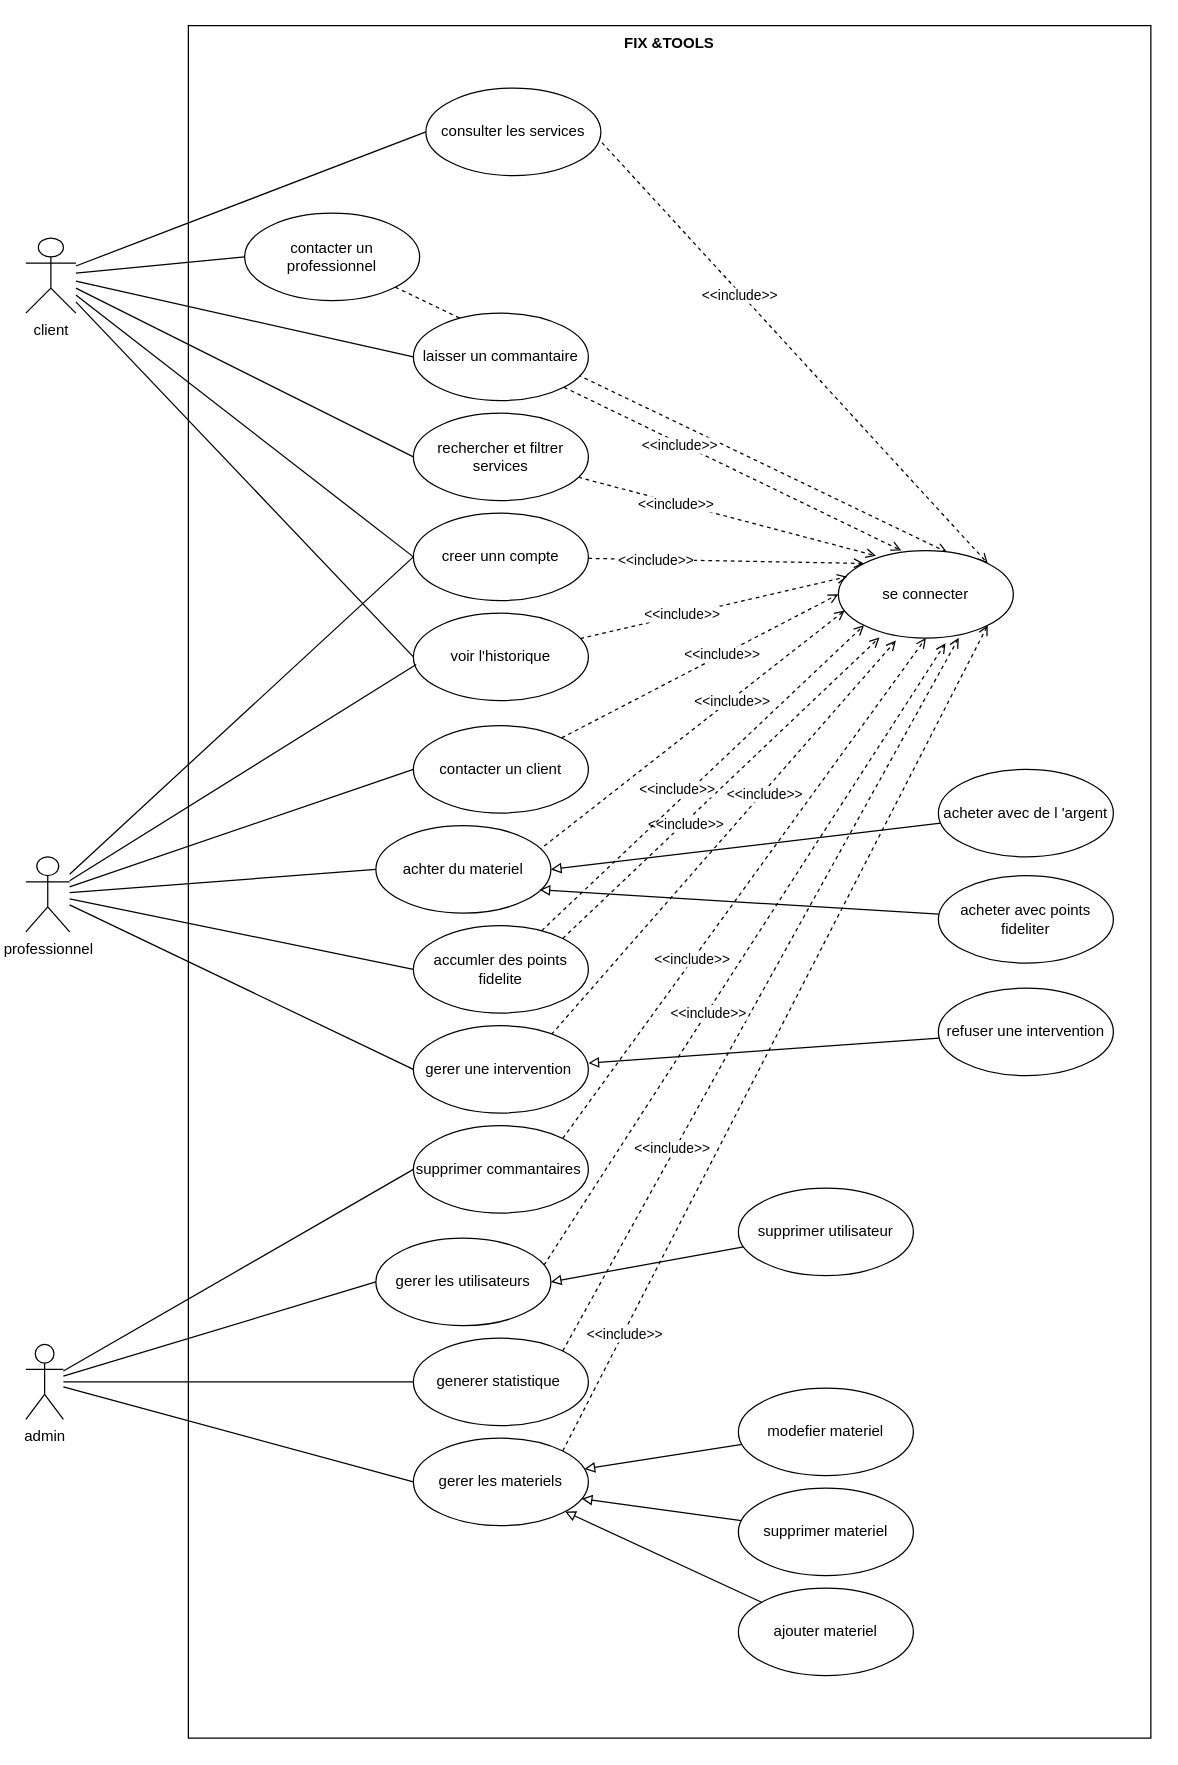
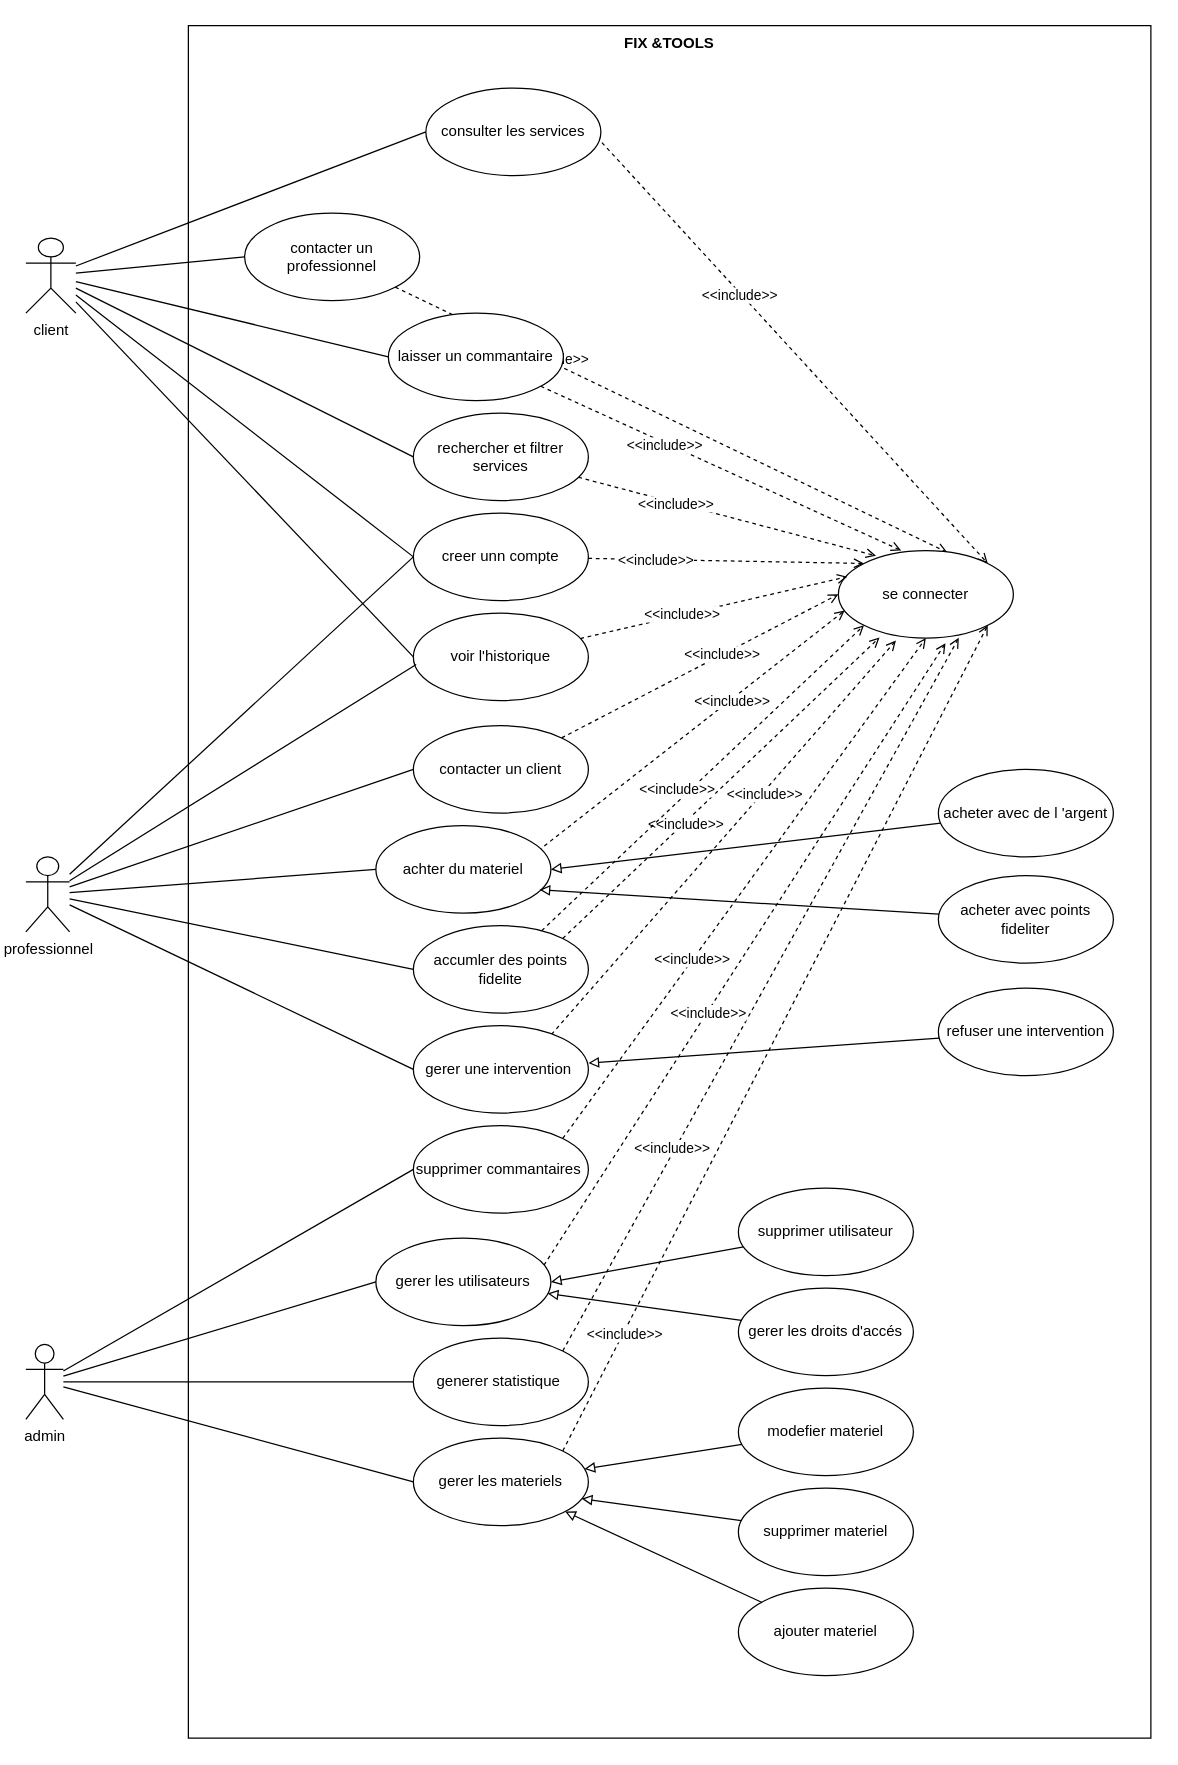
(501, 357) -> (476, 357)
none -> (650, 1308)
none -> (826, 1332)
